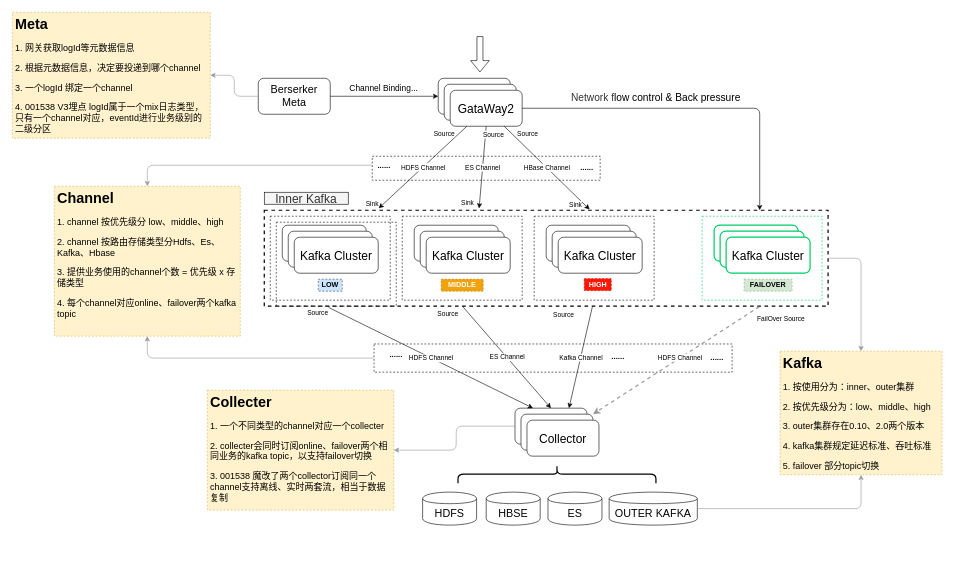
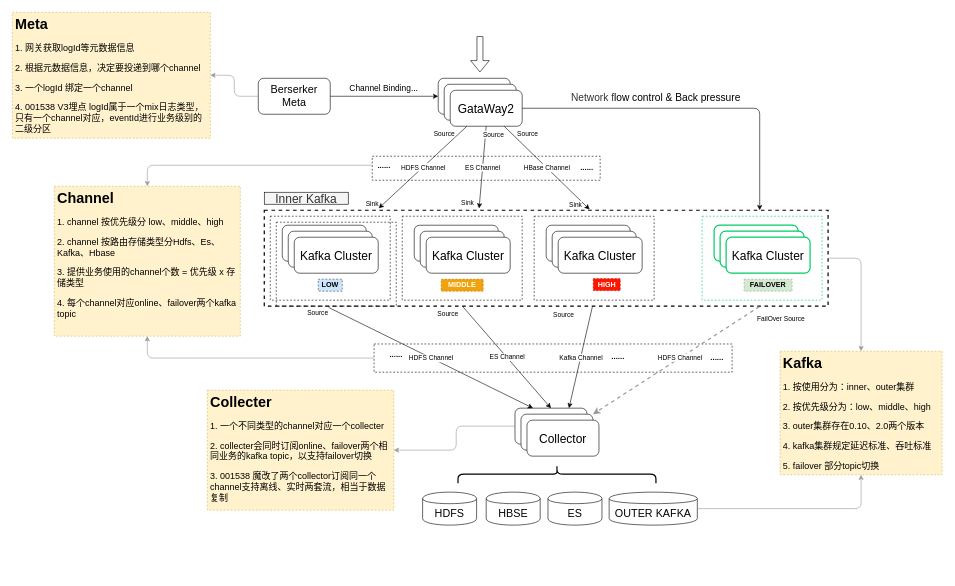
(598, 285) -> (607, 285)
